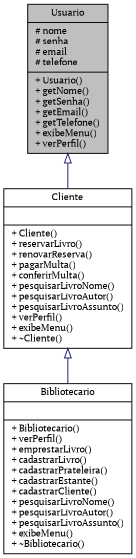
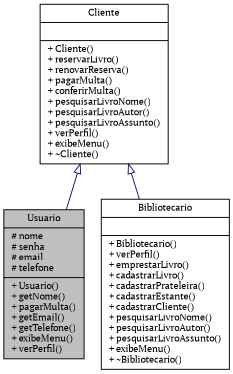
(63, 102) -> (44, 307)
(68, 176) -> (72, 191)
